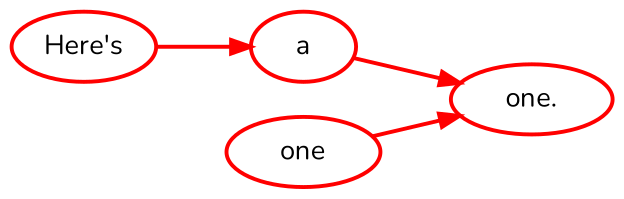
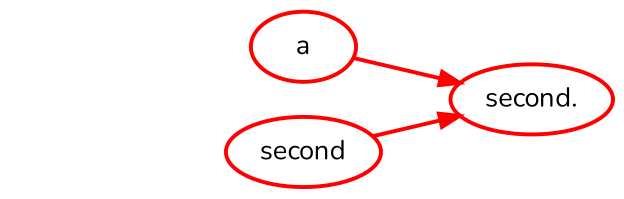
(84, 47) -> none
(532, 99) -> (532, 99)
(303, 152) -> (303, 152)
